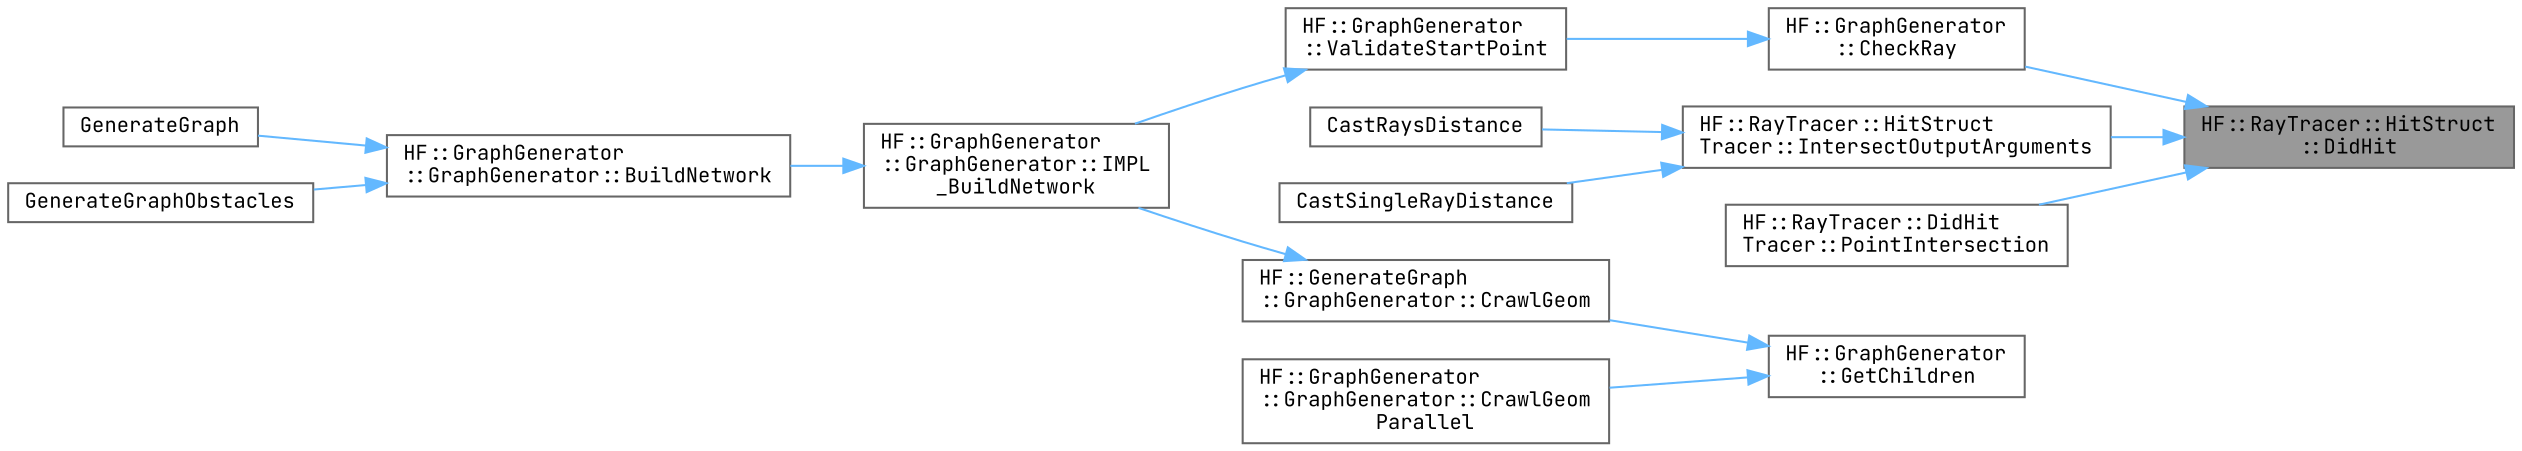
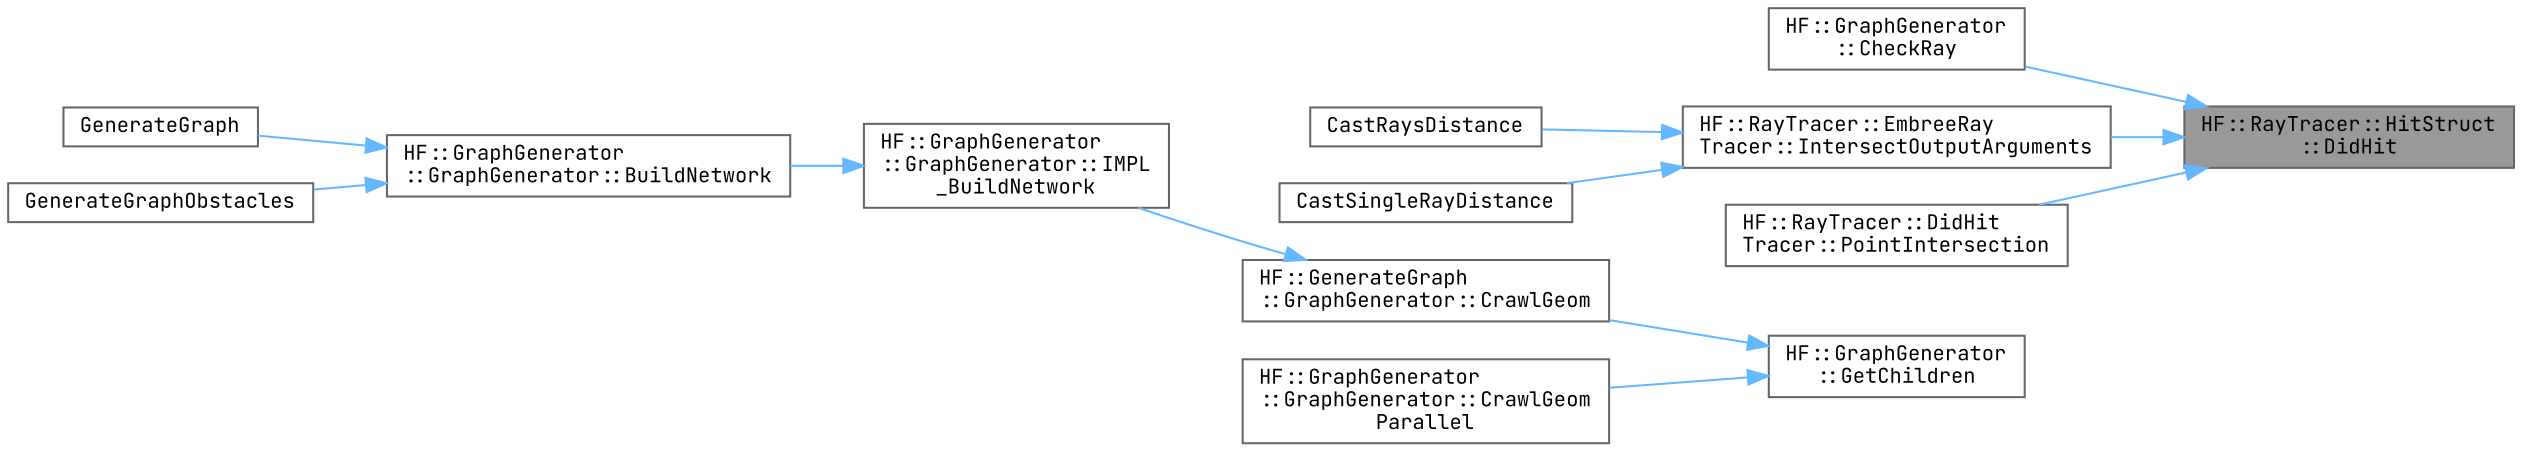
(1426, 39) -> none
(1897, 137) -> (1897, 137)
